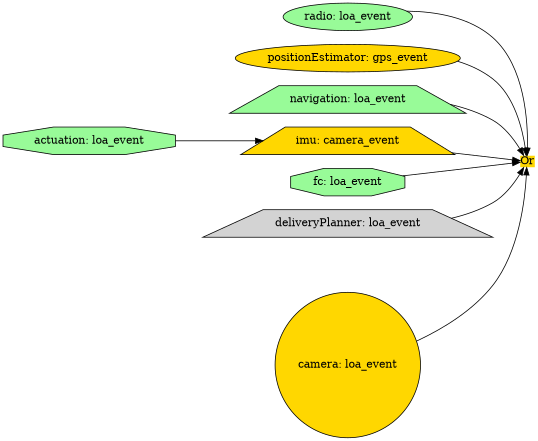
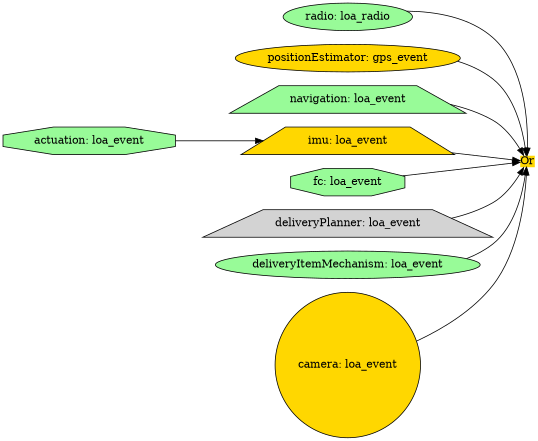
(348, 17) -> (348, 17)
(348, 141) -> (348, 141)
none -> (348, 265)
